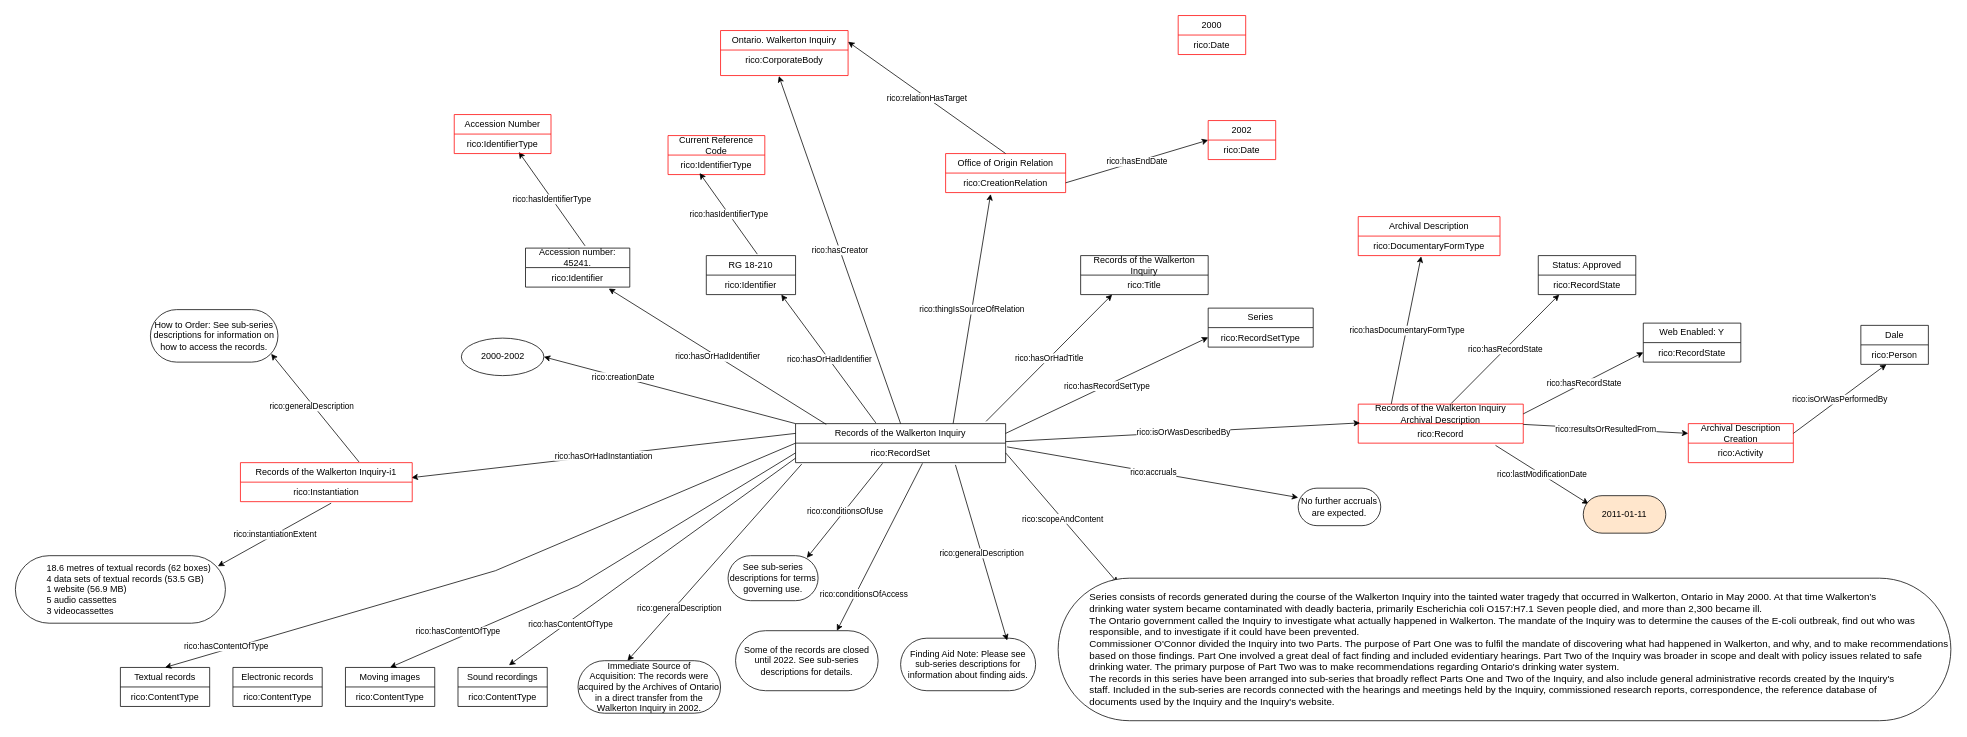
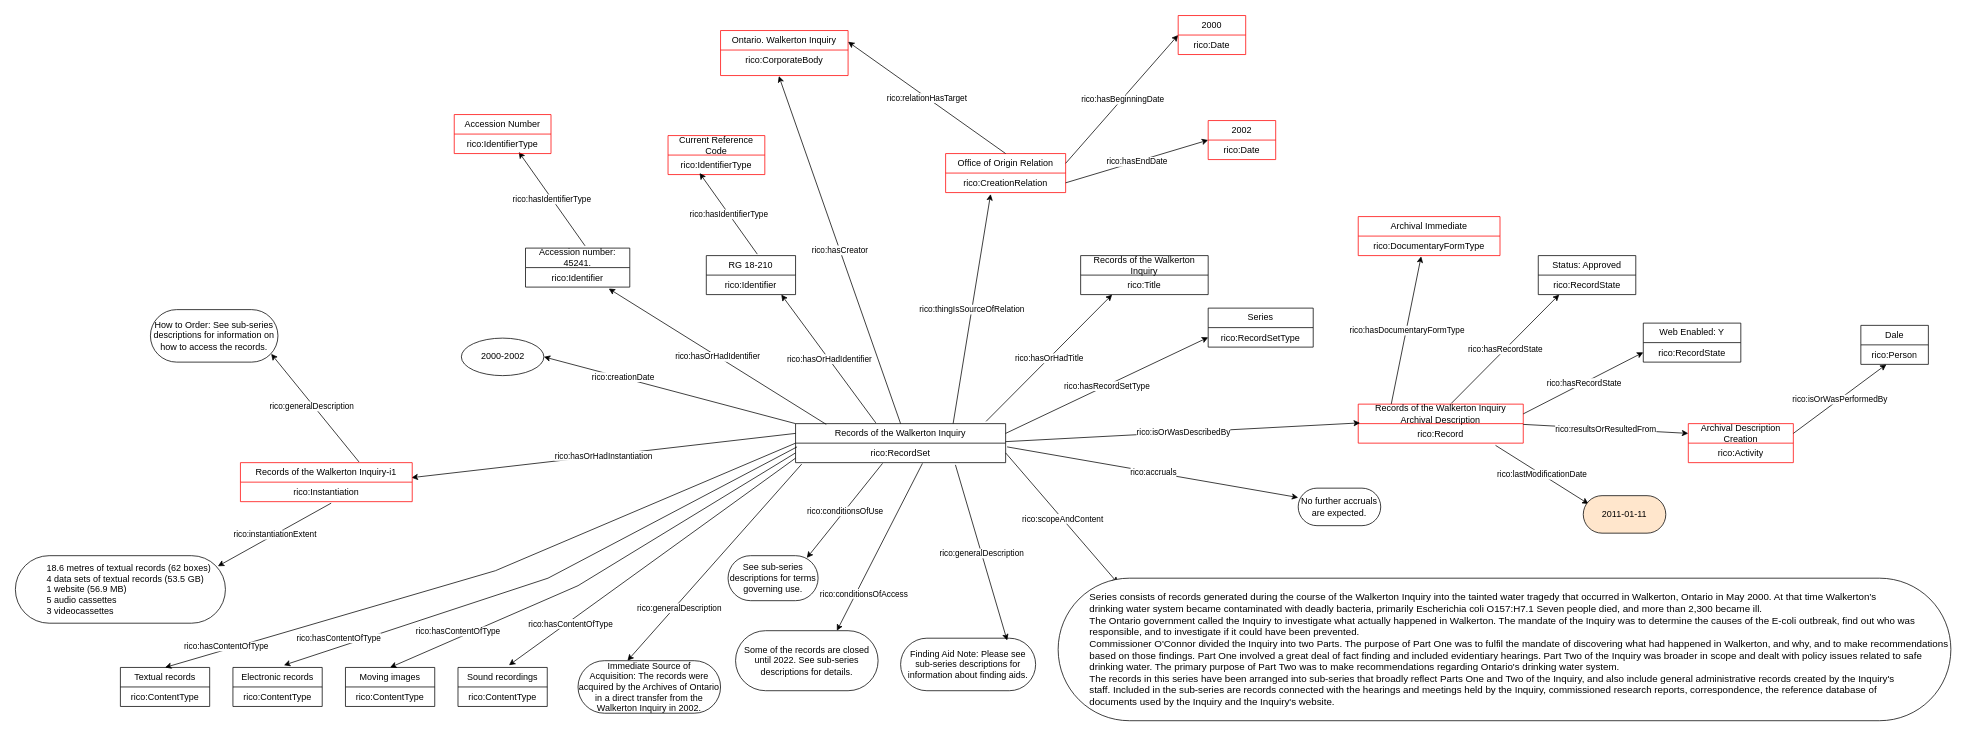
none -> (1120, 100)
(1429, 226) -> (1429, 226)
none -> (551, 576)
